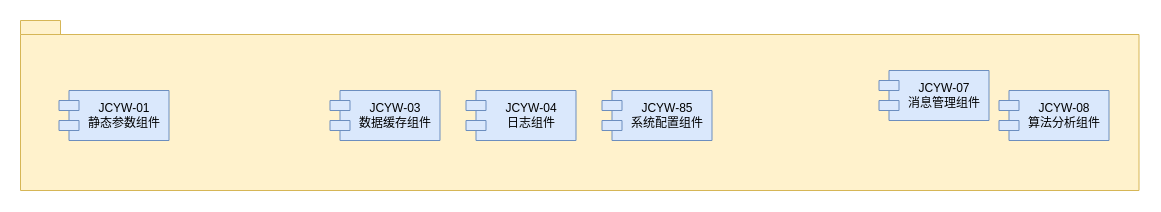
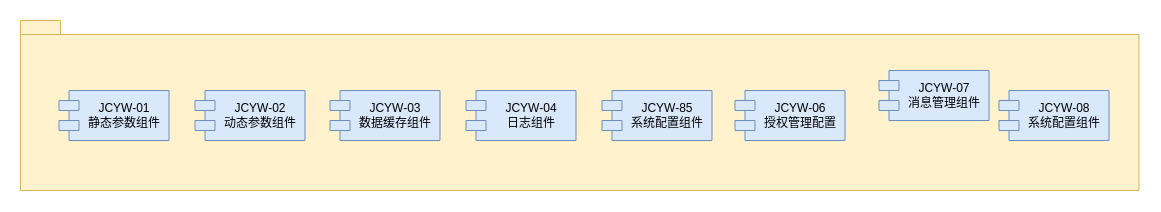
none -> (250, 116)
none -> (790, 116)
(1065, 116) -> (1065, 116)
